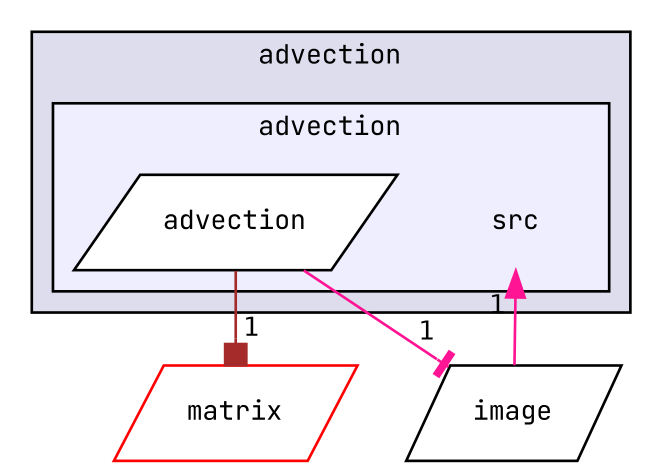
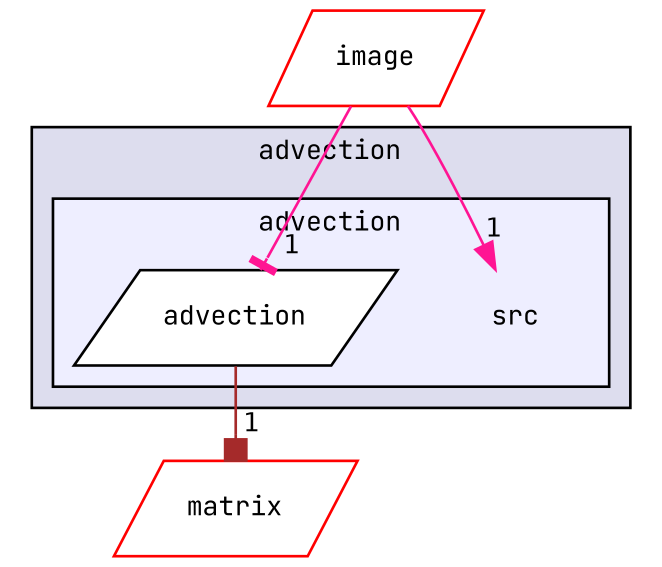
(394, 330) -> (309, 182)
(514, 413) -> (376, 58)
